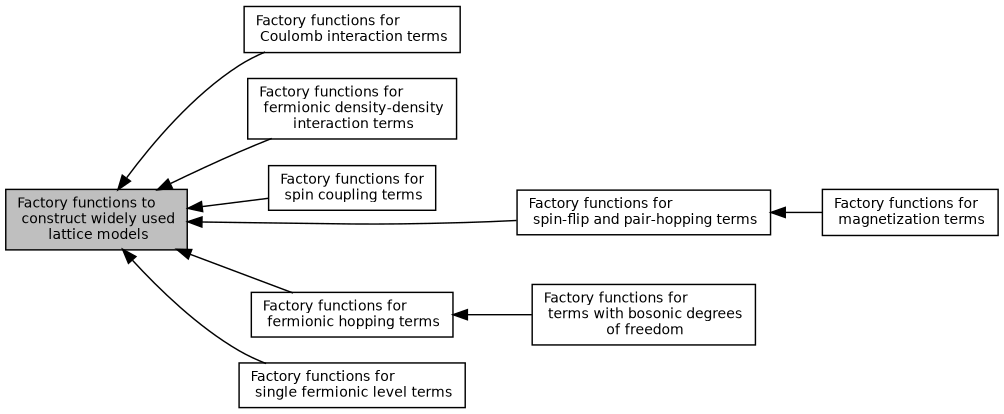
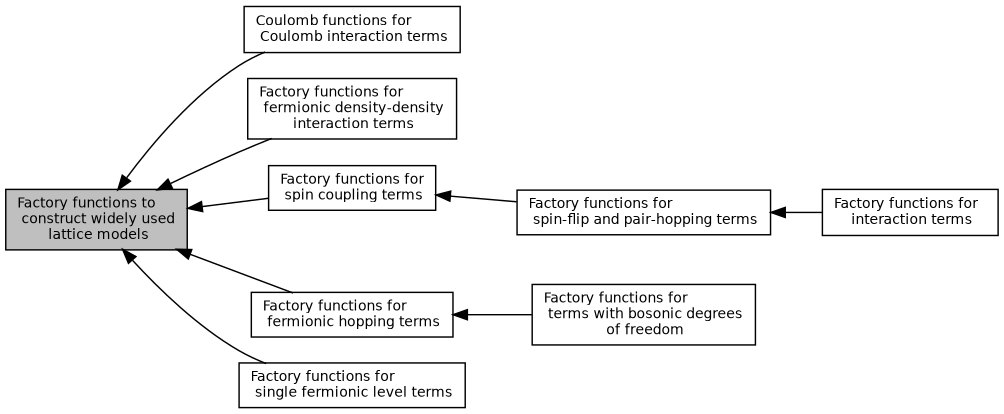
(352, 30) -> (352, 30)
(910, 212) -> (910, 212)
(359, 224) -> (484, 199)
